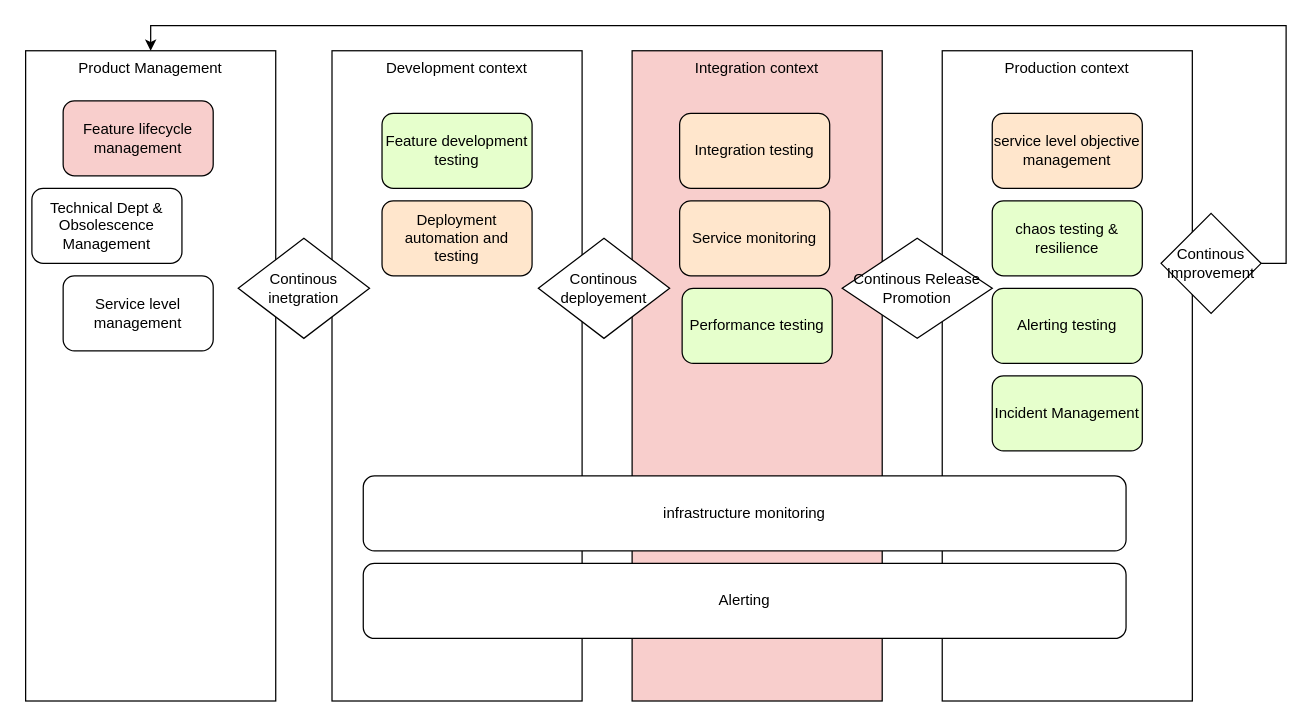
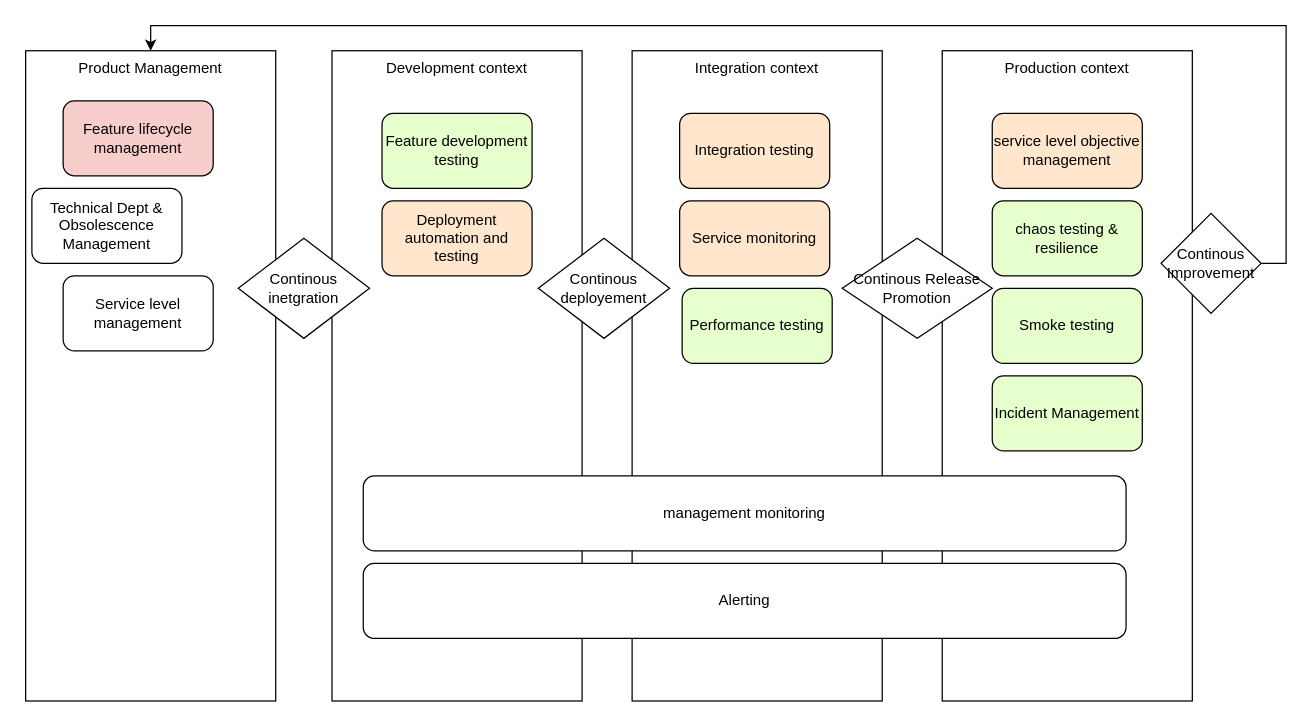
(1067, 326) -> (1067, 326)
(757, 376) -> (757, 376)
(744, 513) -> (744, 513)
